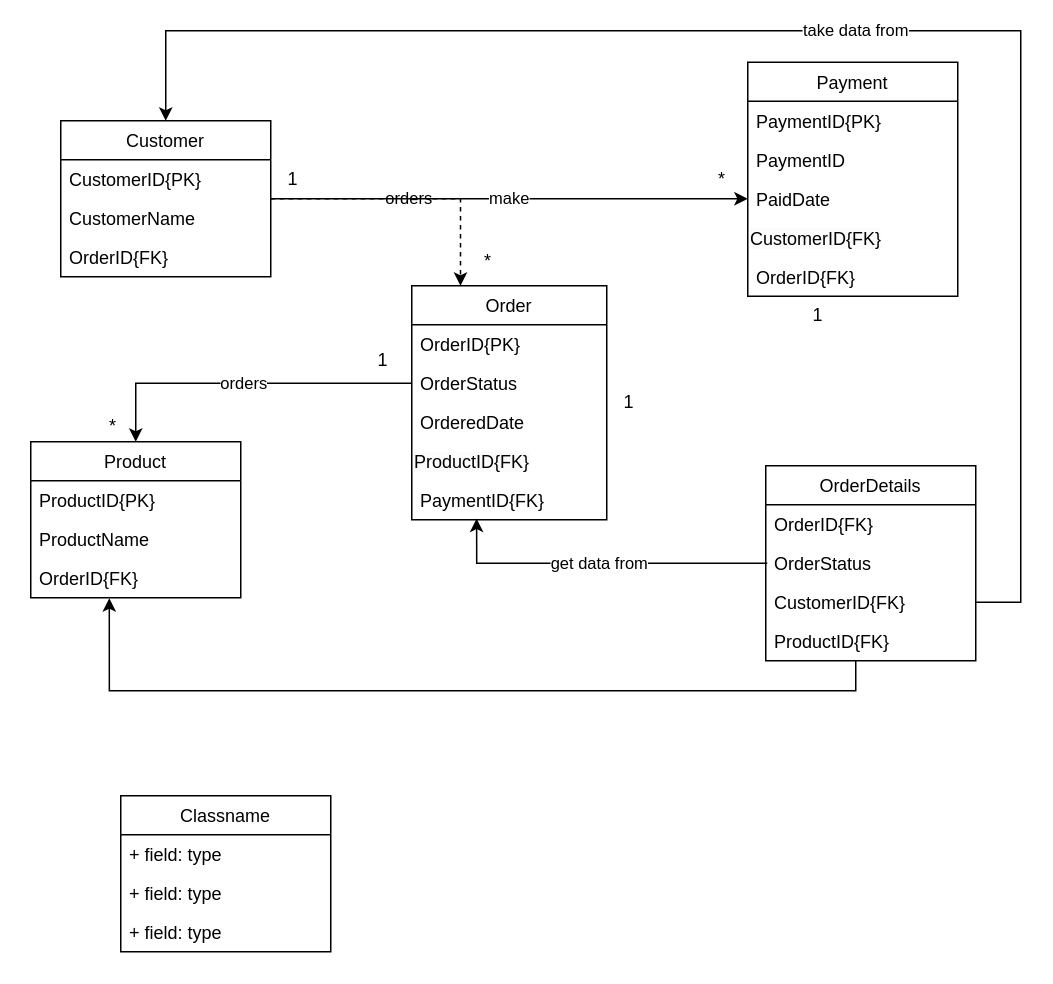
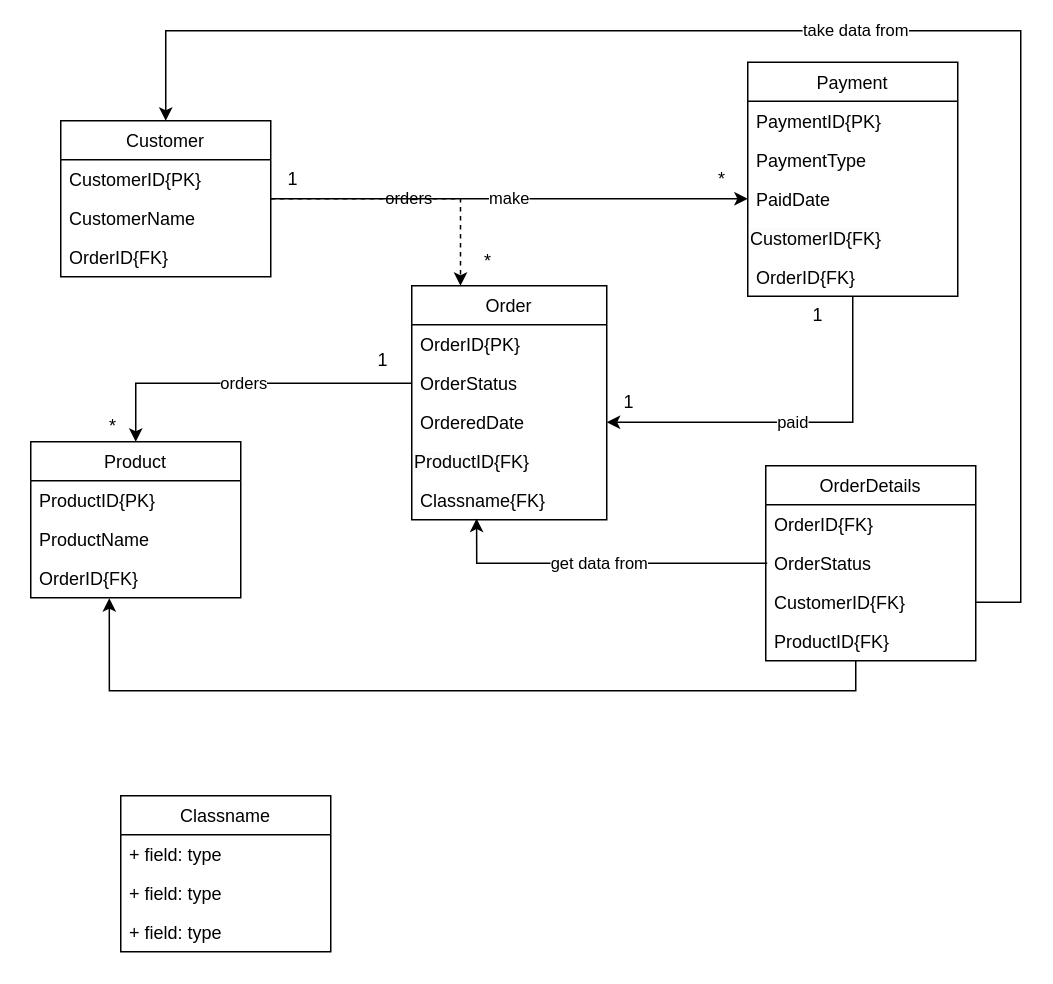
(801, 161) -> (811, 161)
none -> (798, 422)
(486, 501) -> (483, 501)
